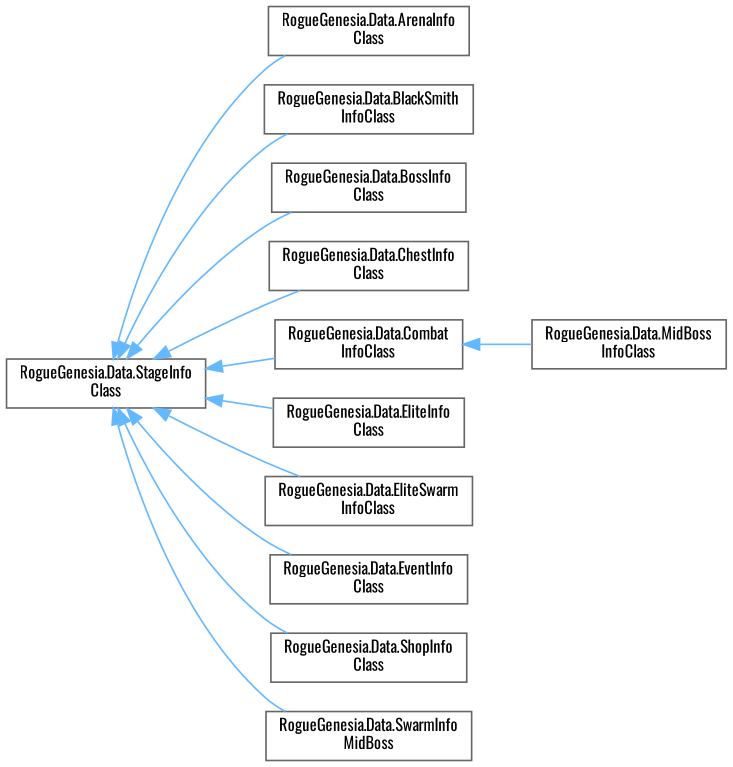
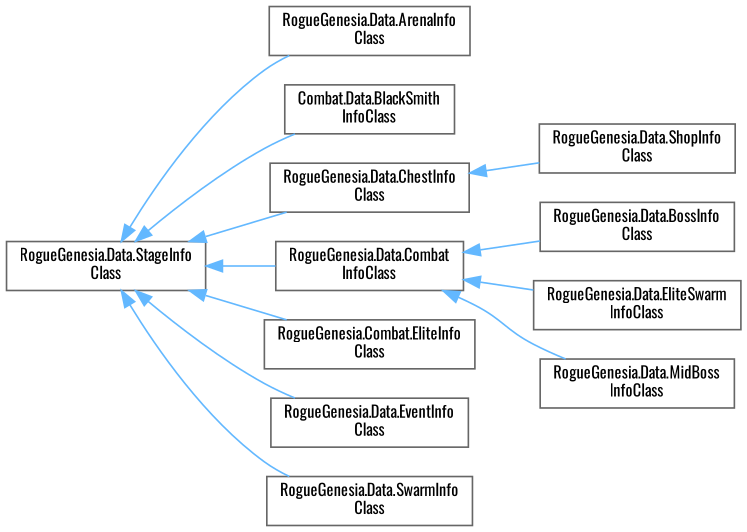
(369, 109) -> (370, 109)
(208, 271) -> (510, 245)
(369, 423) -> (370, 344)
(234, 448) -> (507, 286)
(192, 540) -> (513, 167)
(369, 736) -> (370, 501)
